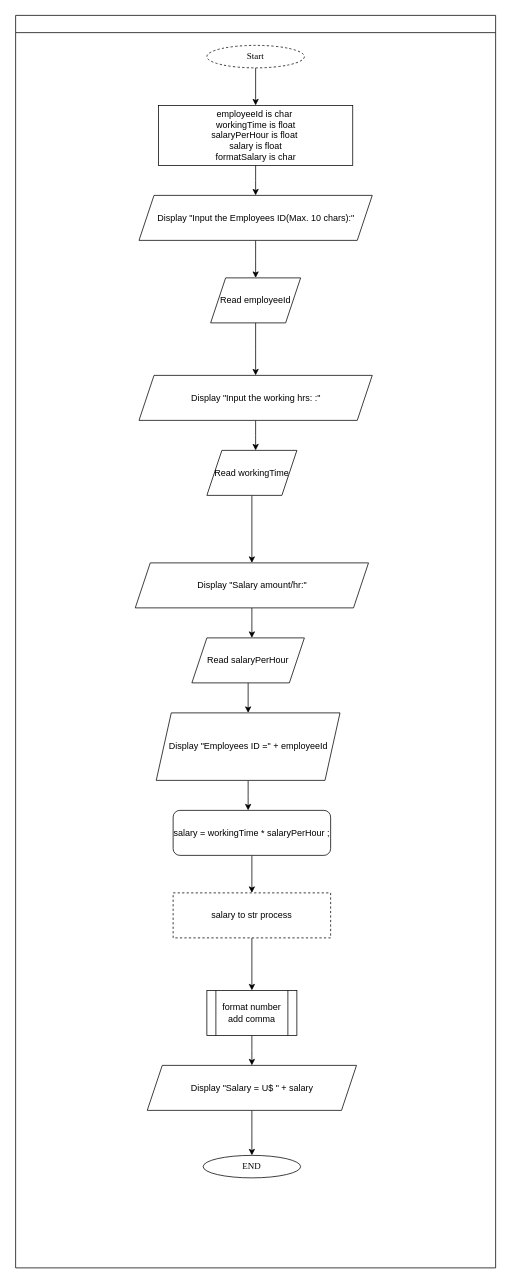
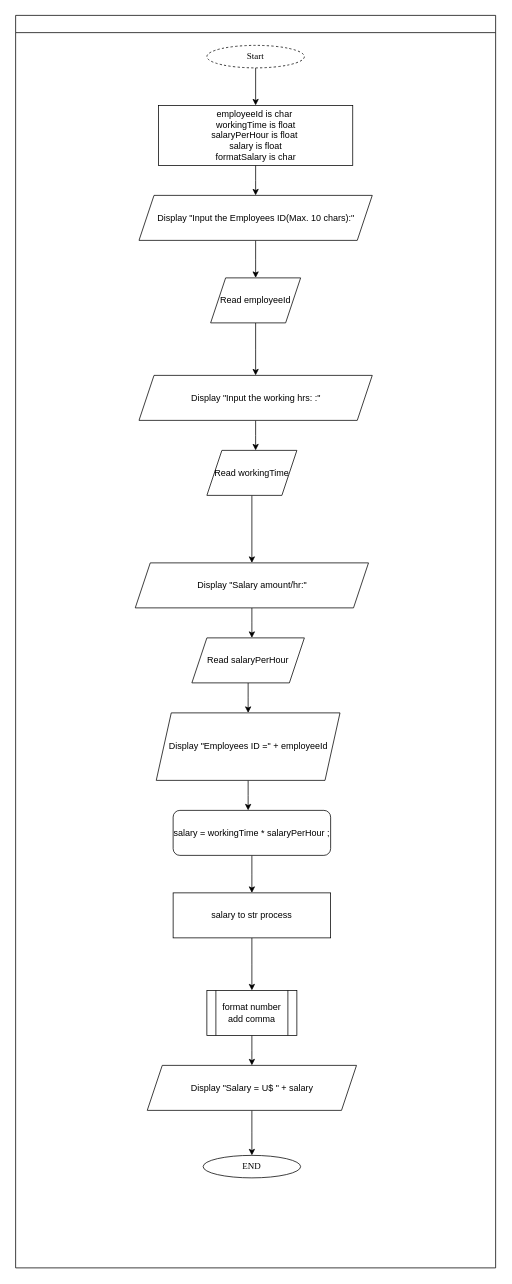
(252, 915) -> (252, 915)
